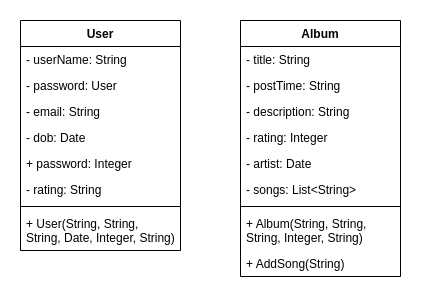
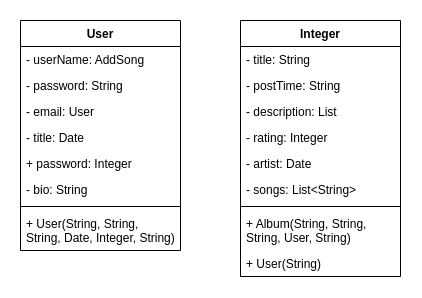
(320, 34) -> (320, 34)
(80, 60) -> (85, 60)
(75, 86) -> (80, 86)
(67, 112) -> (62, 112)
(307, 112) -> (300, 112)
(58, 138) -> (62, 138)
(72, 190) -> (62, 190)
(322, 232) -> (322, 232)
(300, 264) -> (290, 264)
